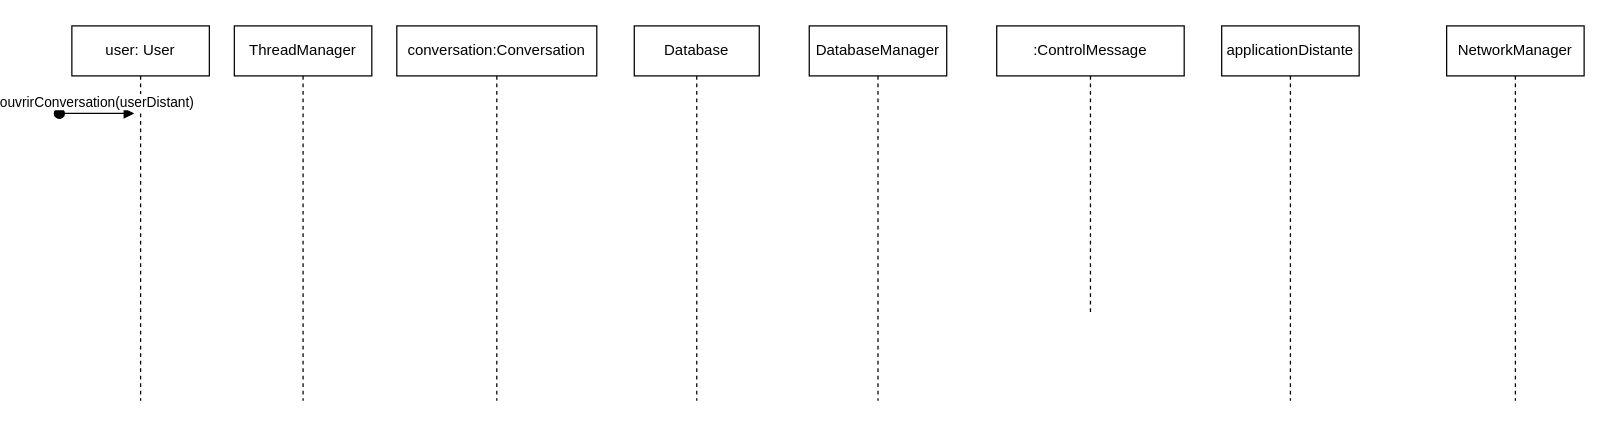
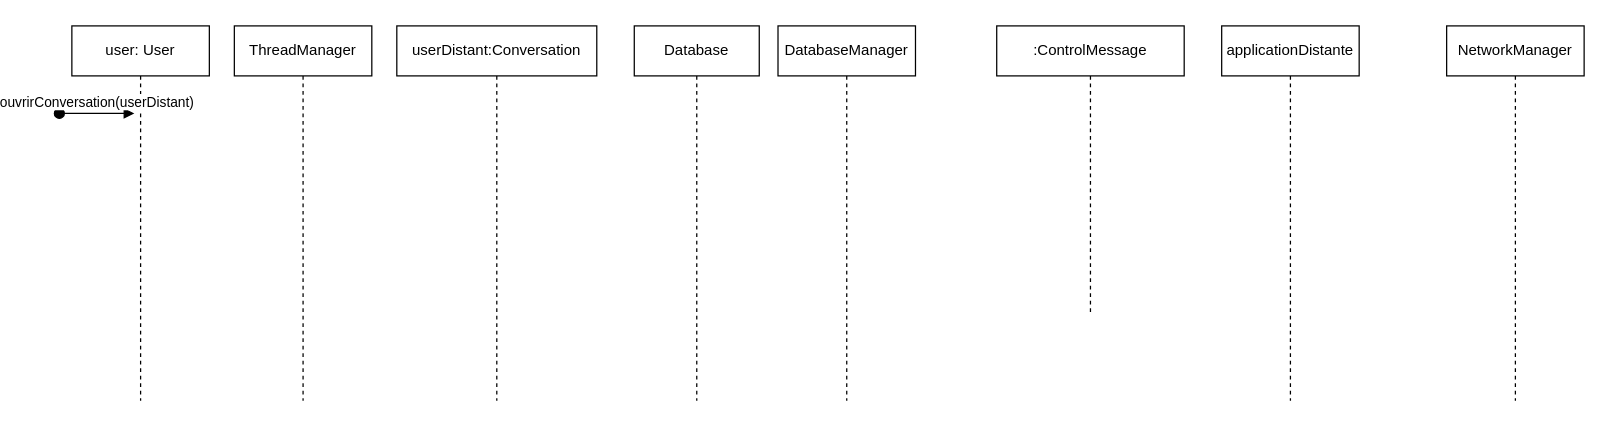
(497, 51) -> (497, 51)
(878, 213) -> (847, 213)
